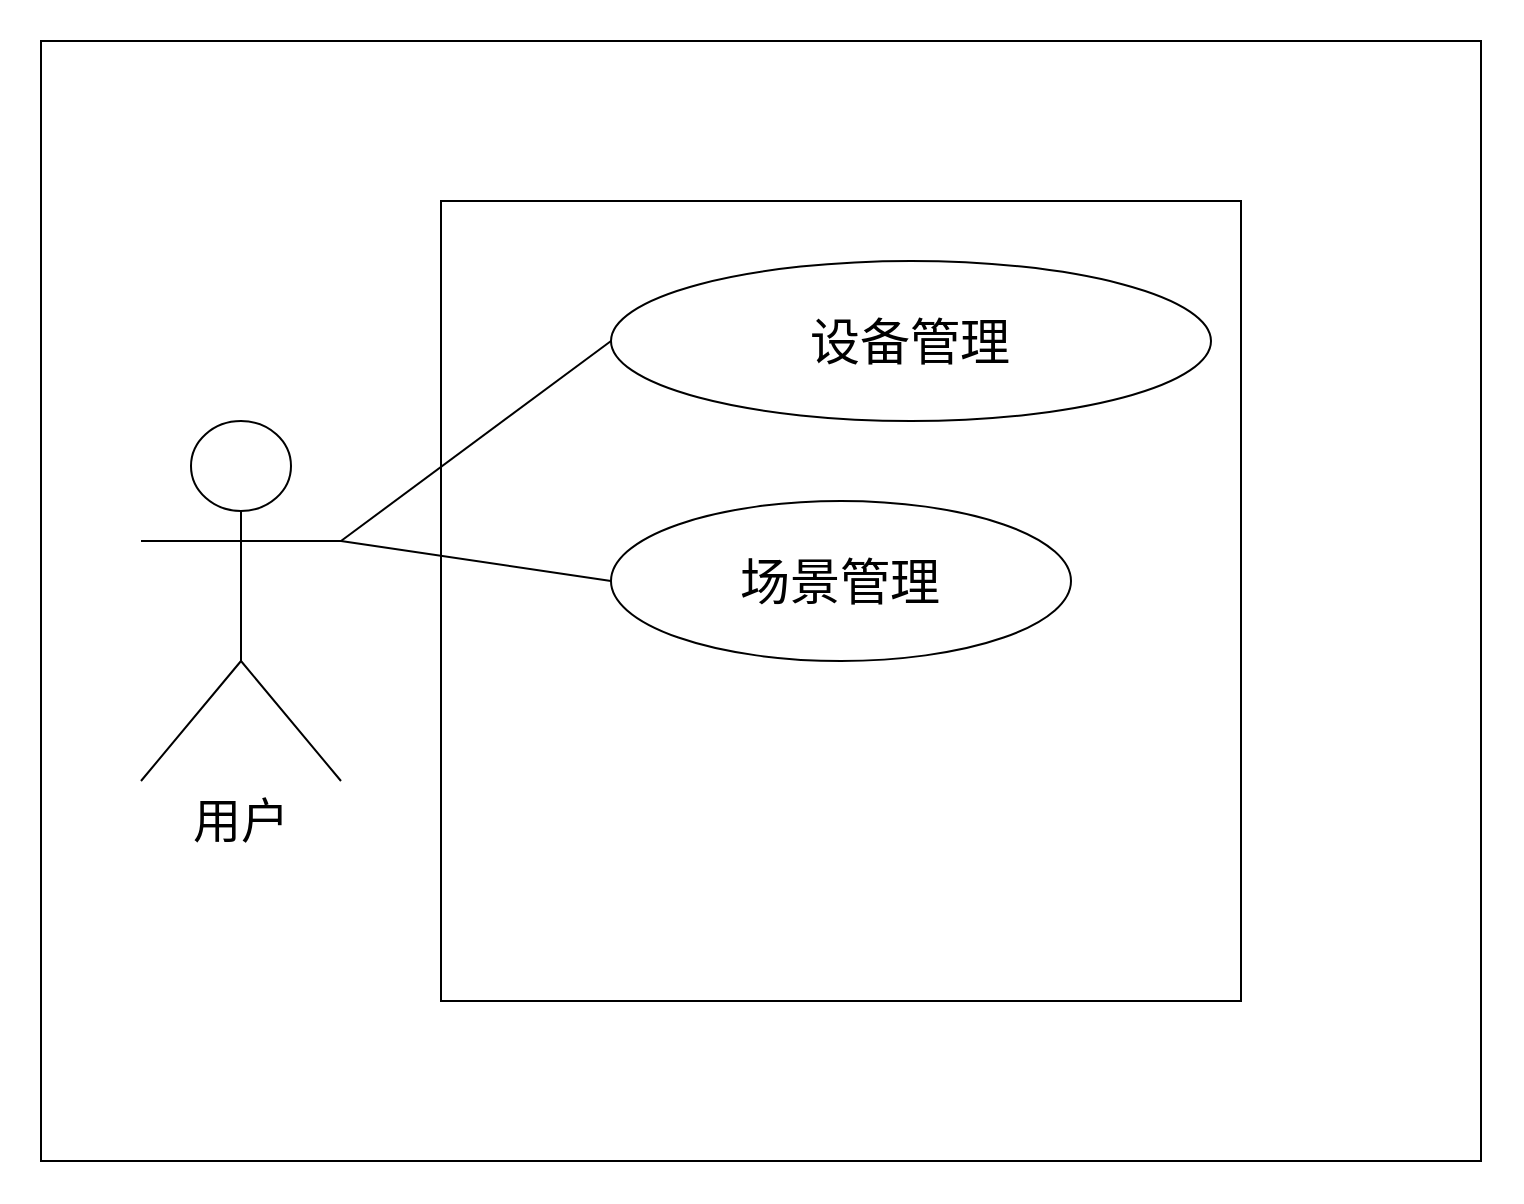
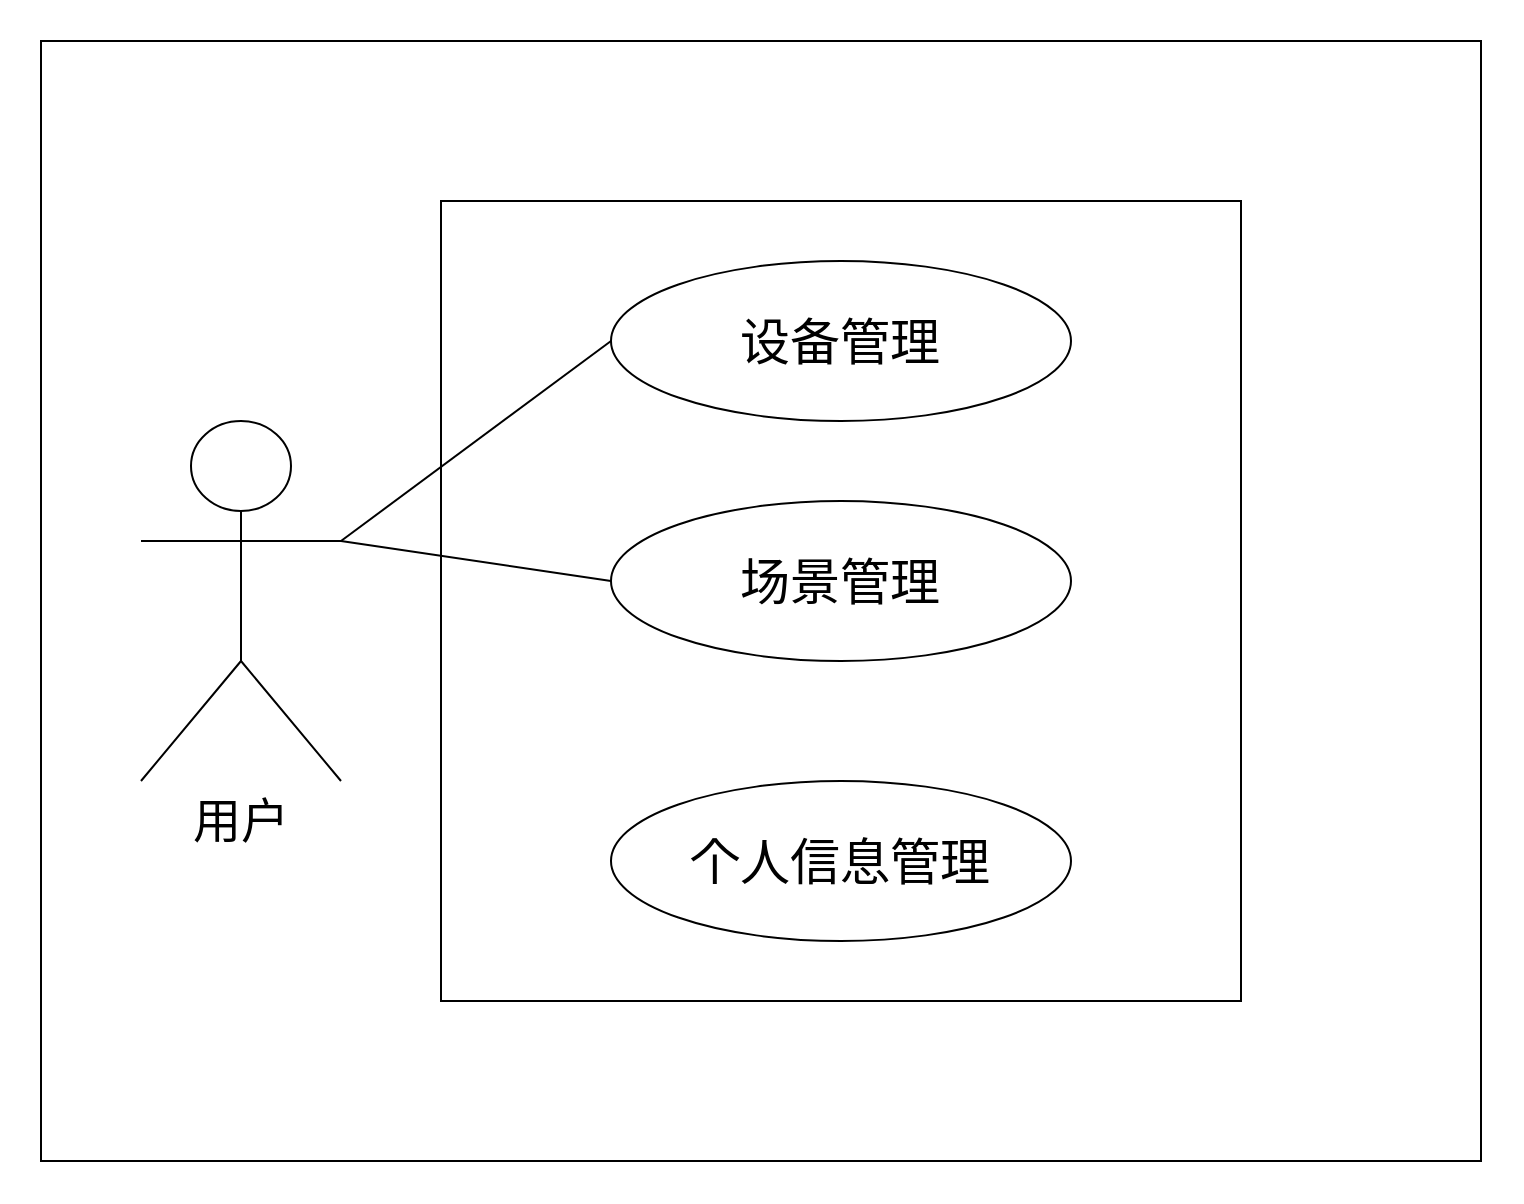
(911, 341) -> (841, 341)
none -> (841, 861)
